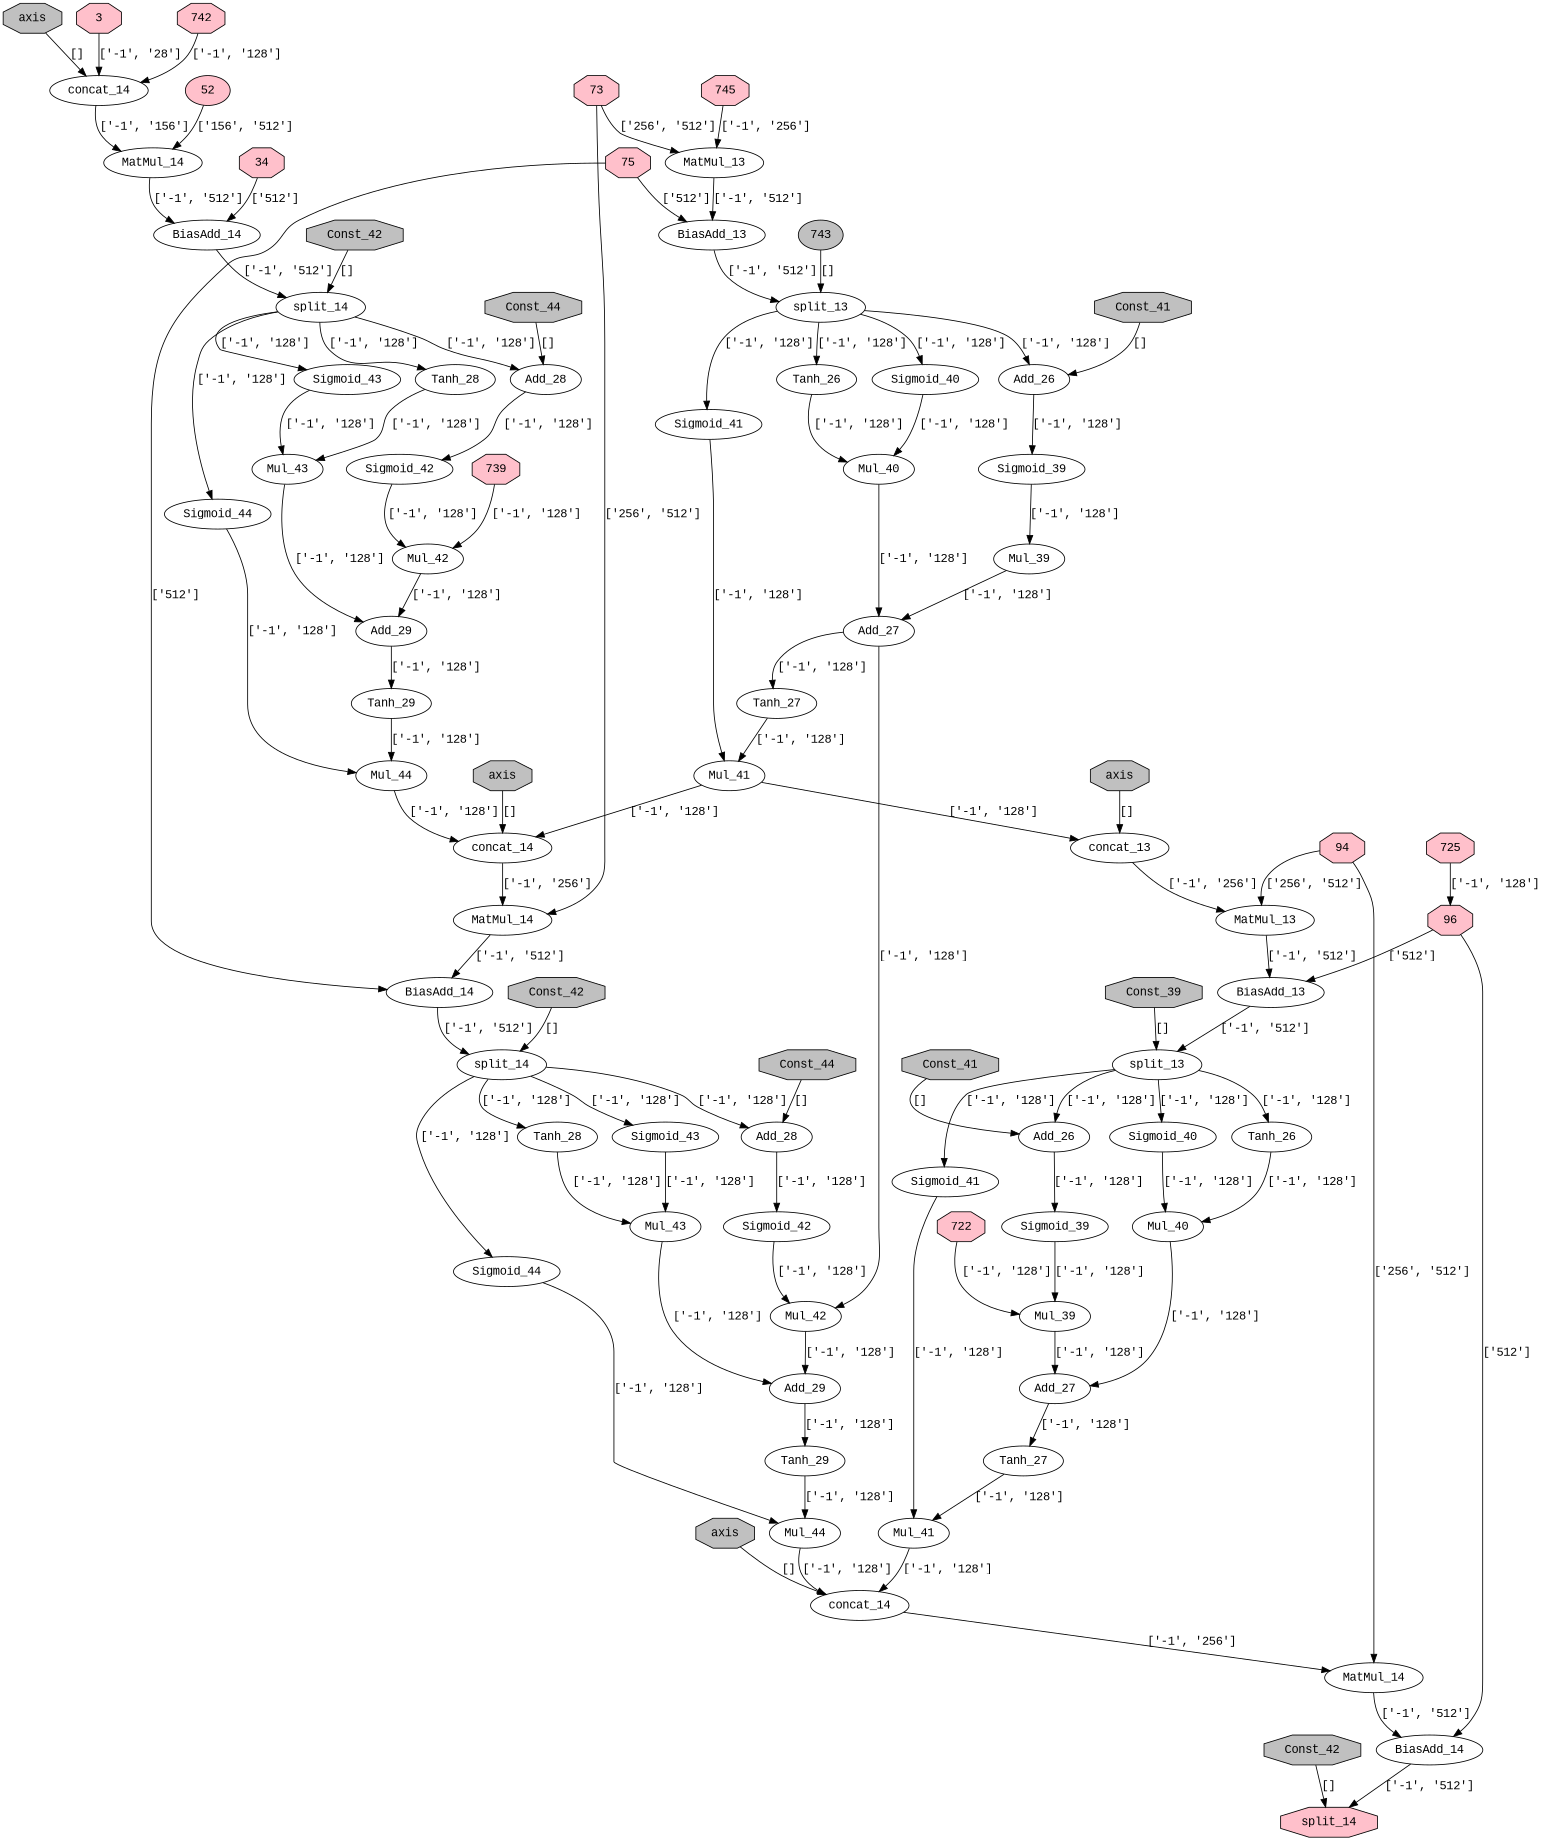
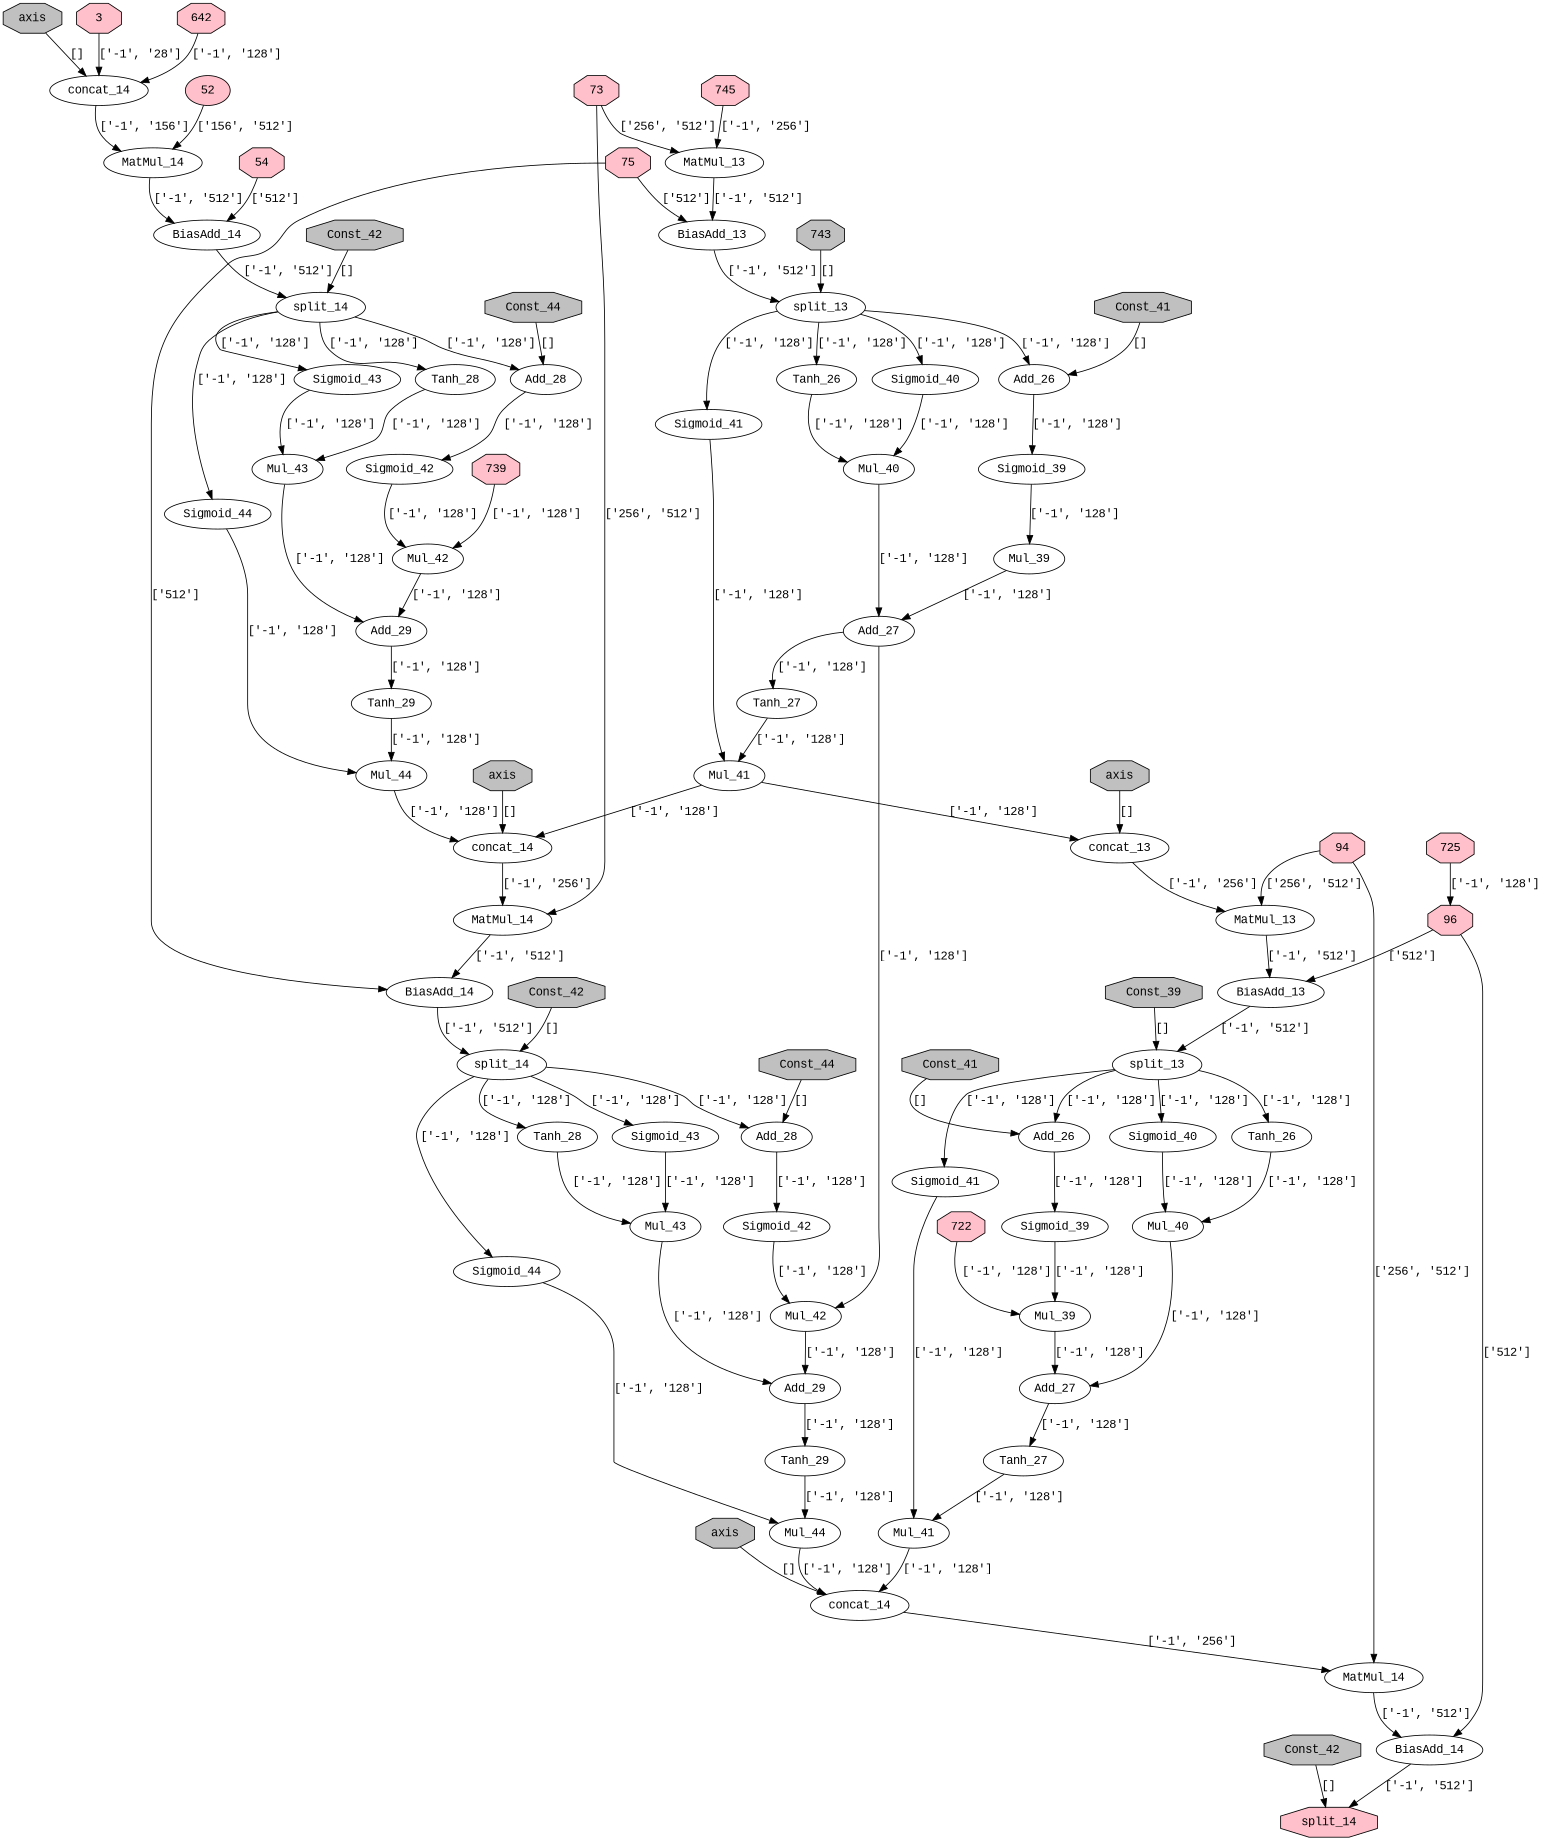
(201, 18) -> (201, 18)
(262, 163) -> (262, 163)
(821, 235) -> (821, 235)
